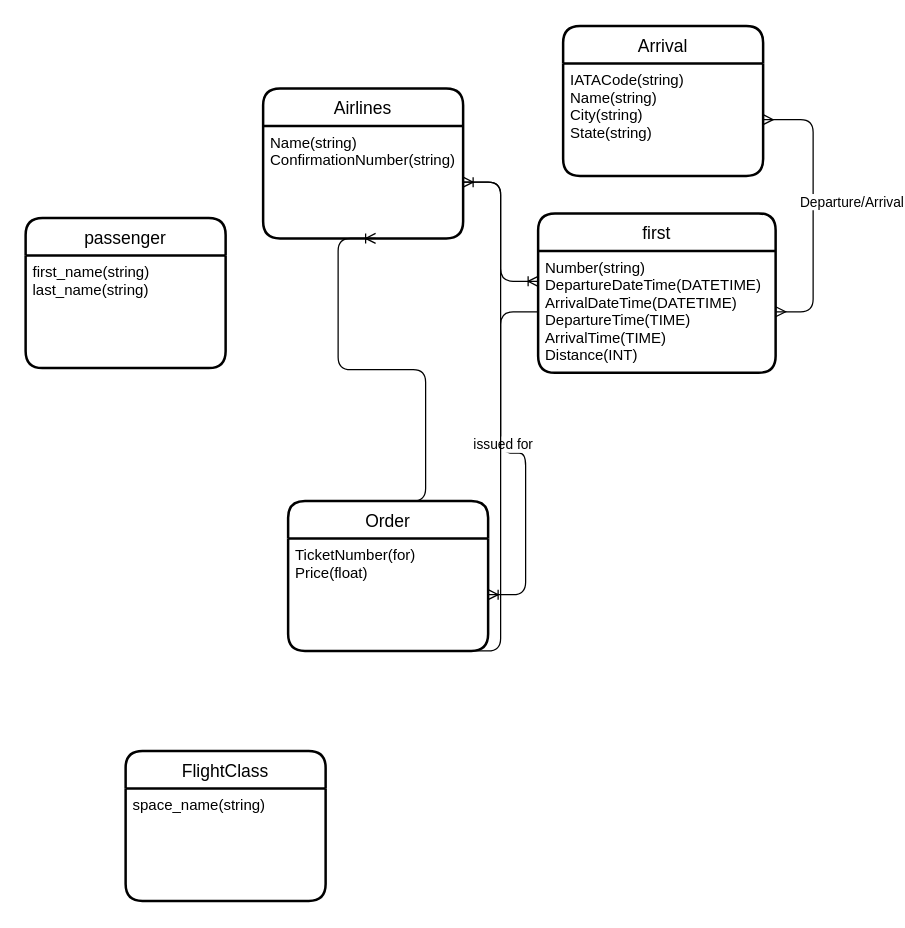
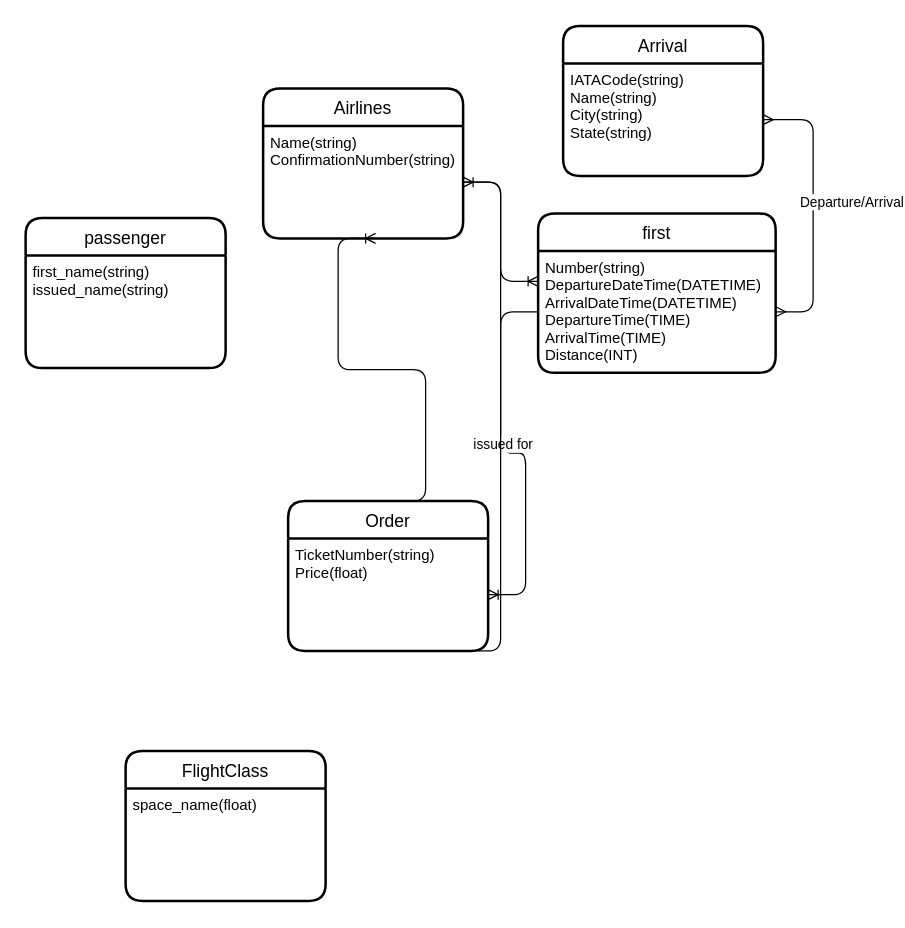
(104, 272) -> (104, 272)
(364, 555) -> (375, 555)
(206, 805) -> (202, 805)
